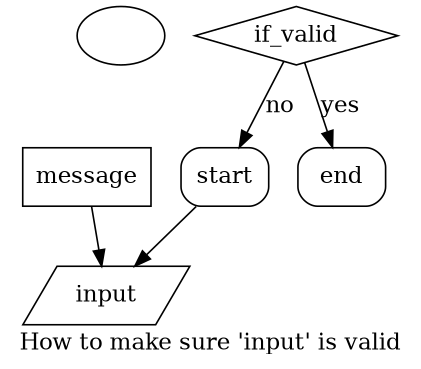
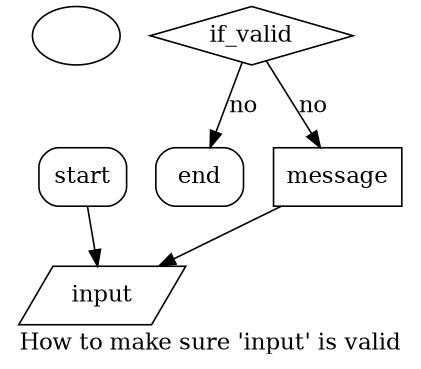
(265, 97) -> (289, 97)
(341, 106) -> (244, 106)
